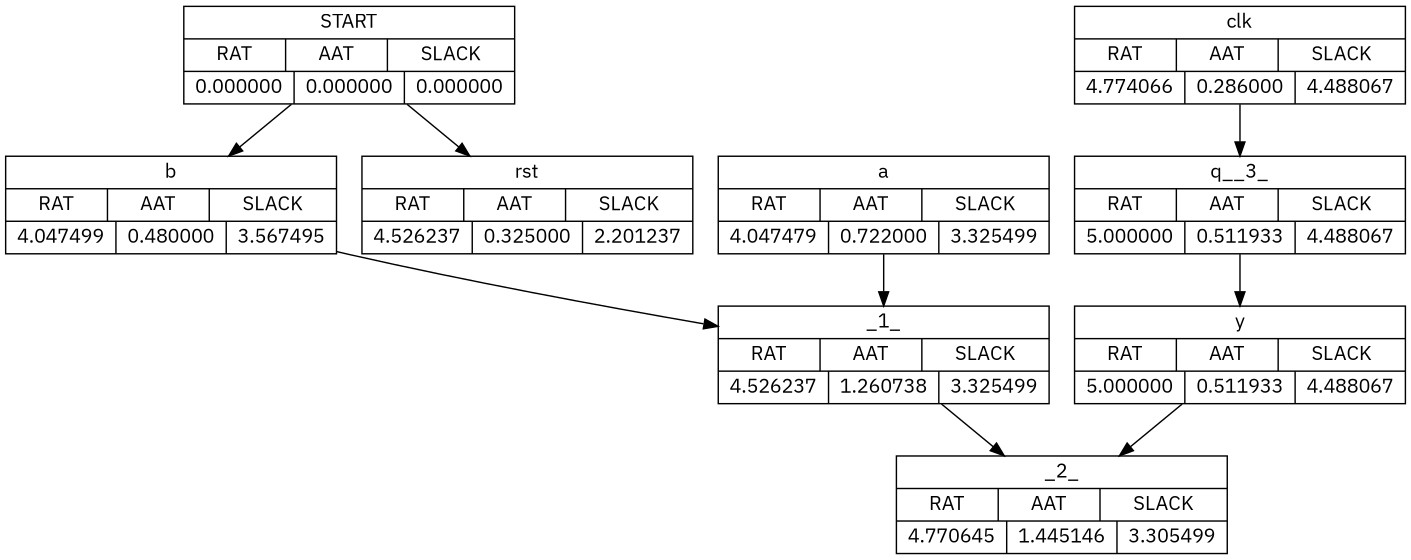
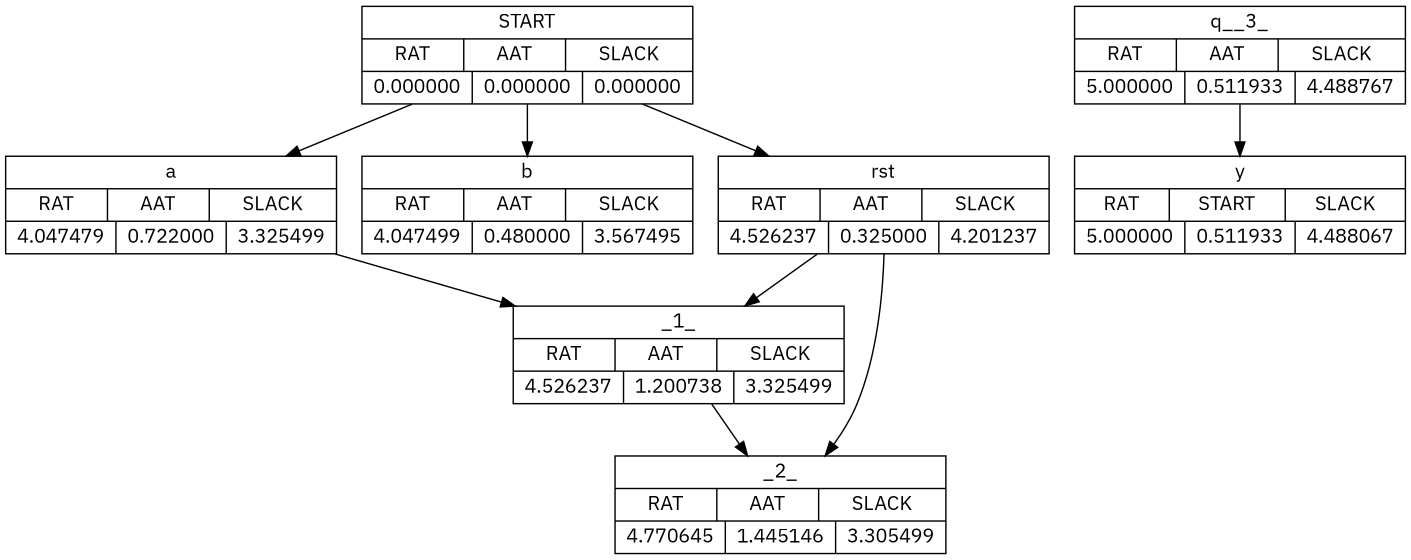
(1240, 55) -> none
none -> (356, 127)
(638, 237) -> (994, 237)
(1350, 237) -> (1350, 87)
(520, 290) -> (787, 276)
(1227, 354) -> (1227, 204)
(884, 387) -> (679, 387)
(1156, 425) -> (873, 353)
